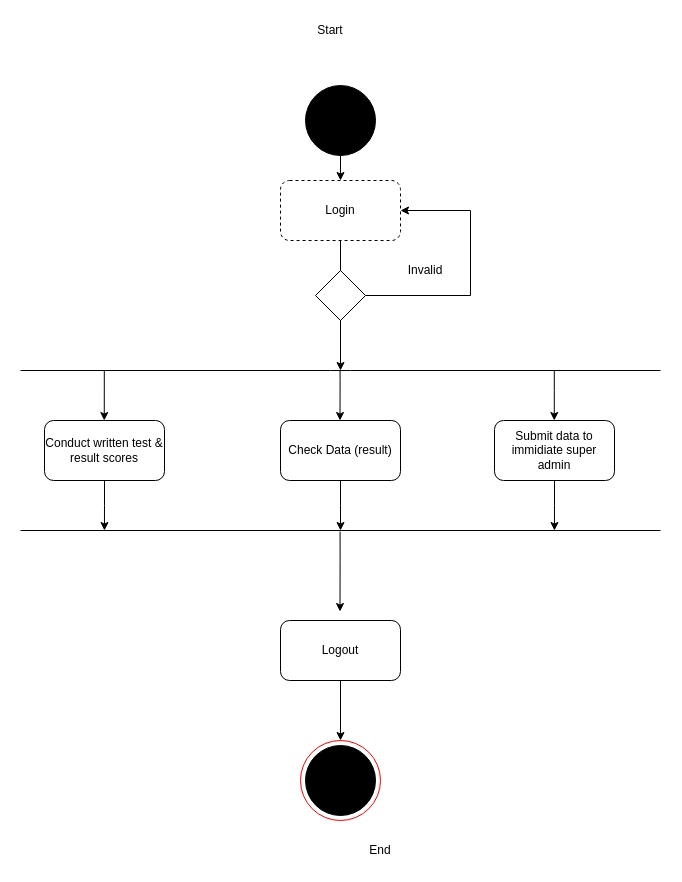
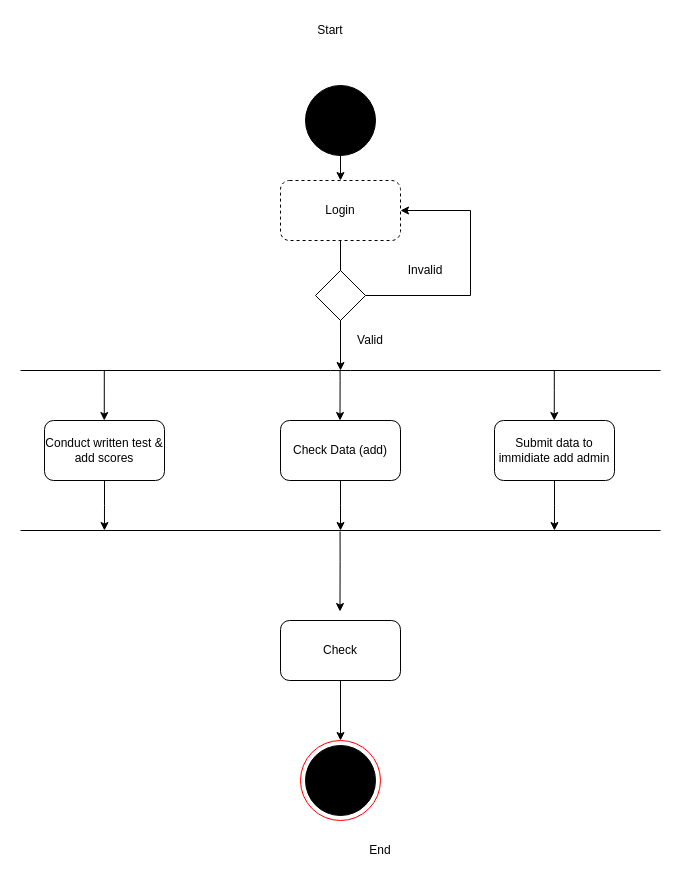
none -> (371, 341)
(105, 451) -> (105, 451)
(341, 451) -> (341, 451)
(555, 451) -> (555, 451)
(341, 651) -> (341, 651)
